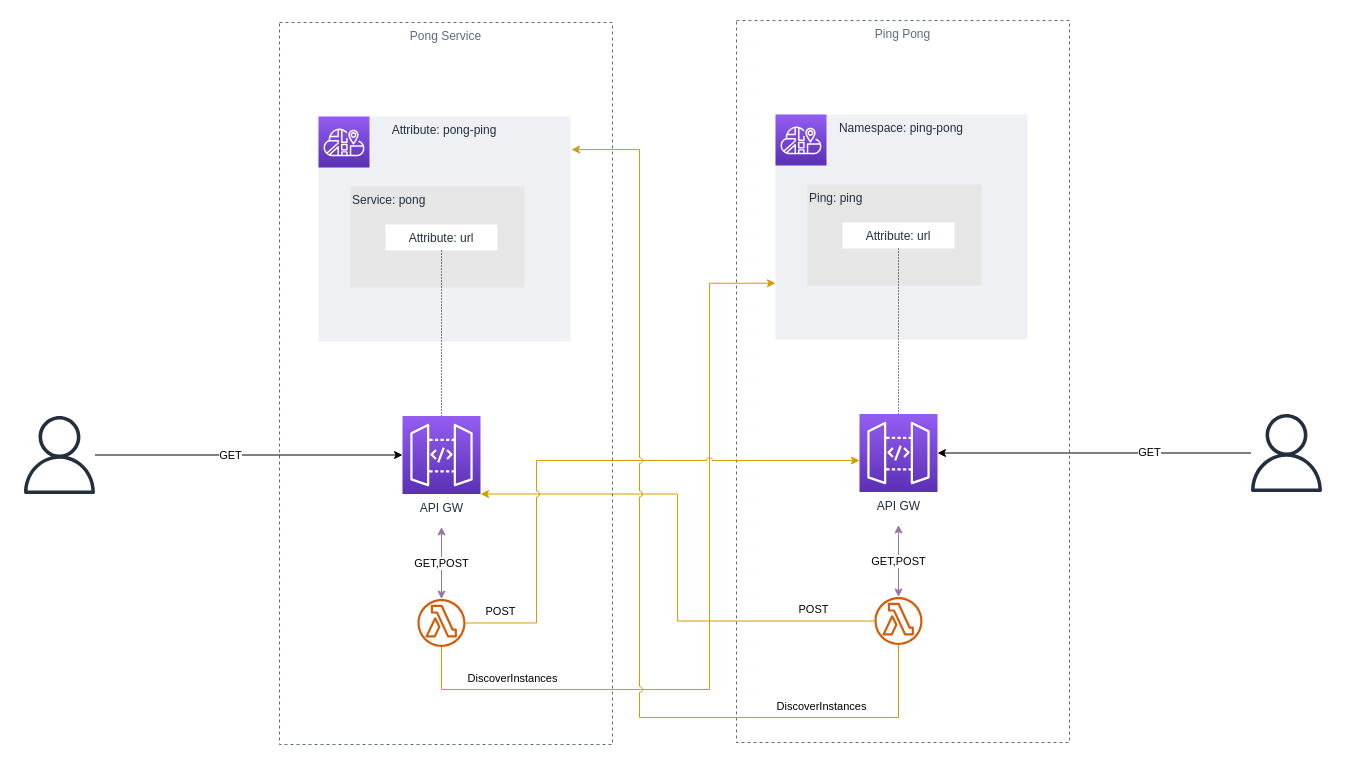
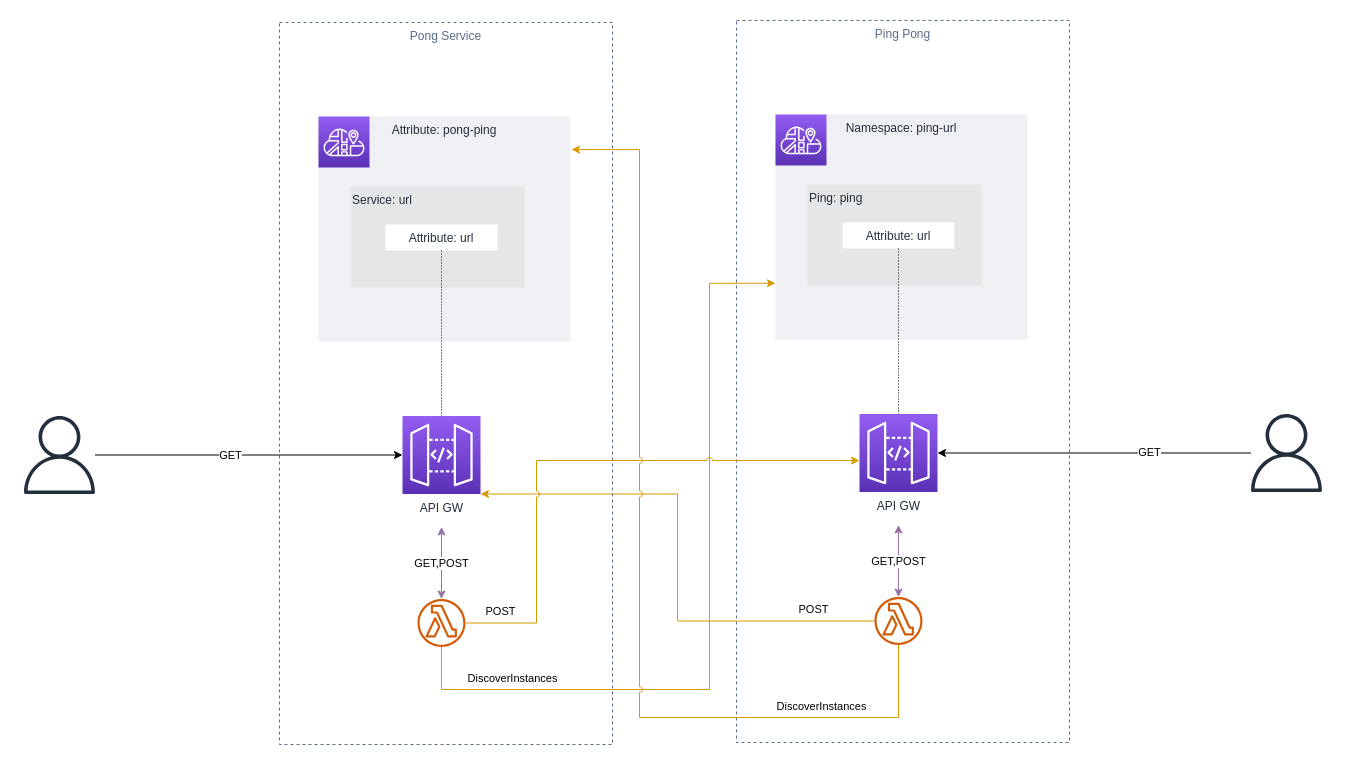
(901, 128) -> (901, 128)
(391, 200) -> (386, 200)
